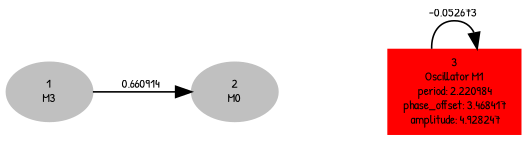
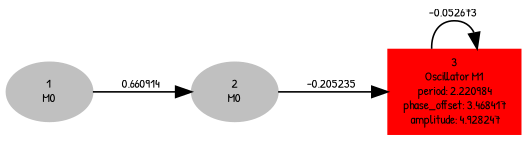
none -> (325, 92)
(50, 98) -> (50, 98)
